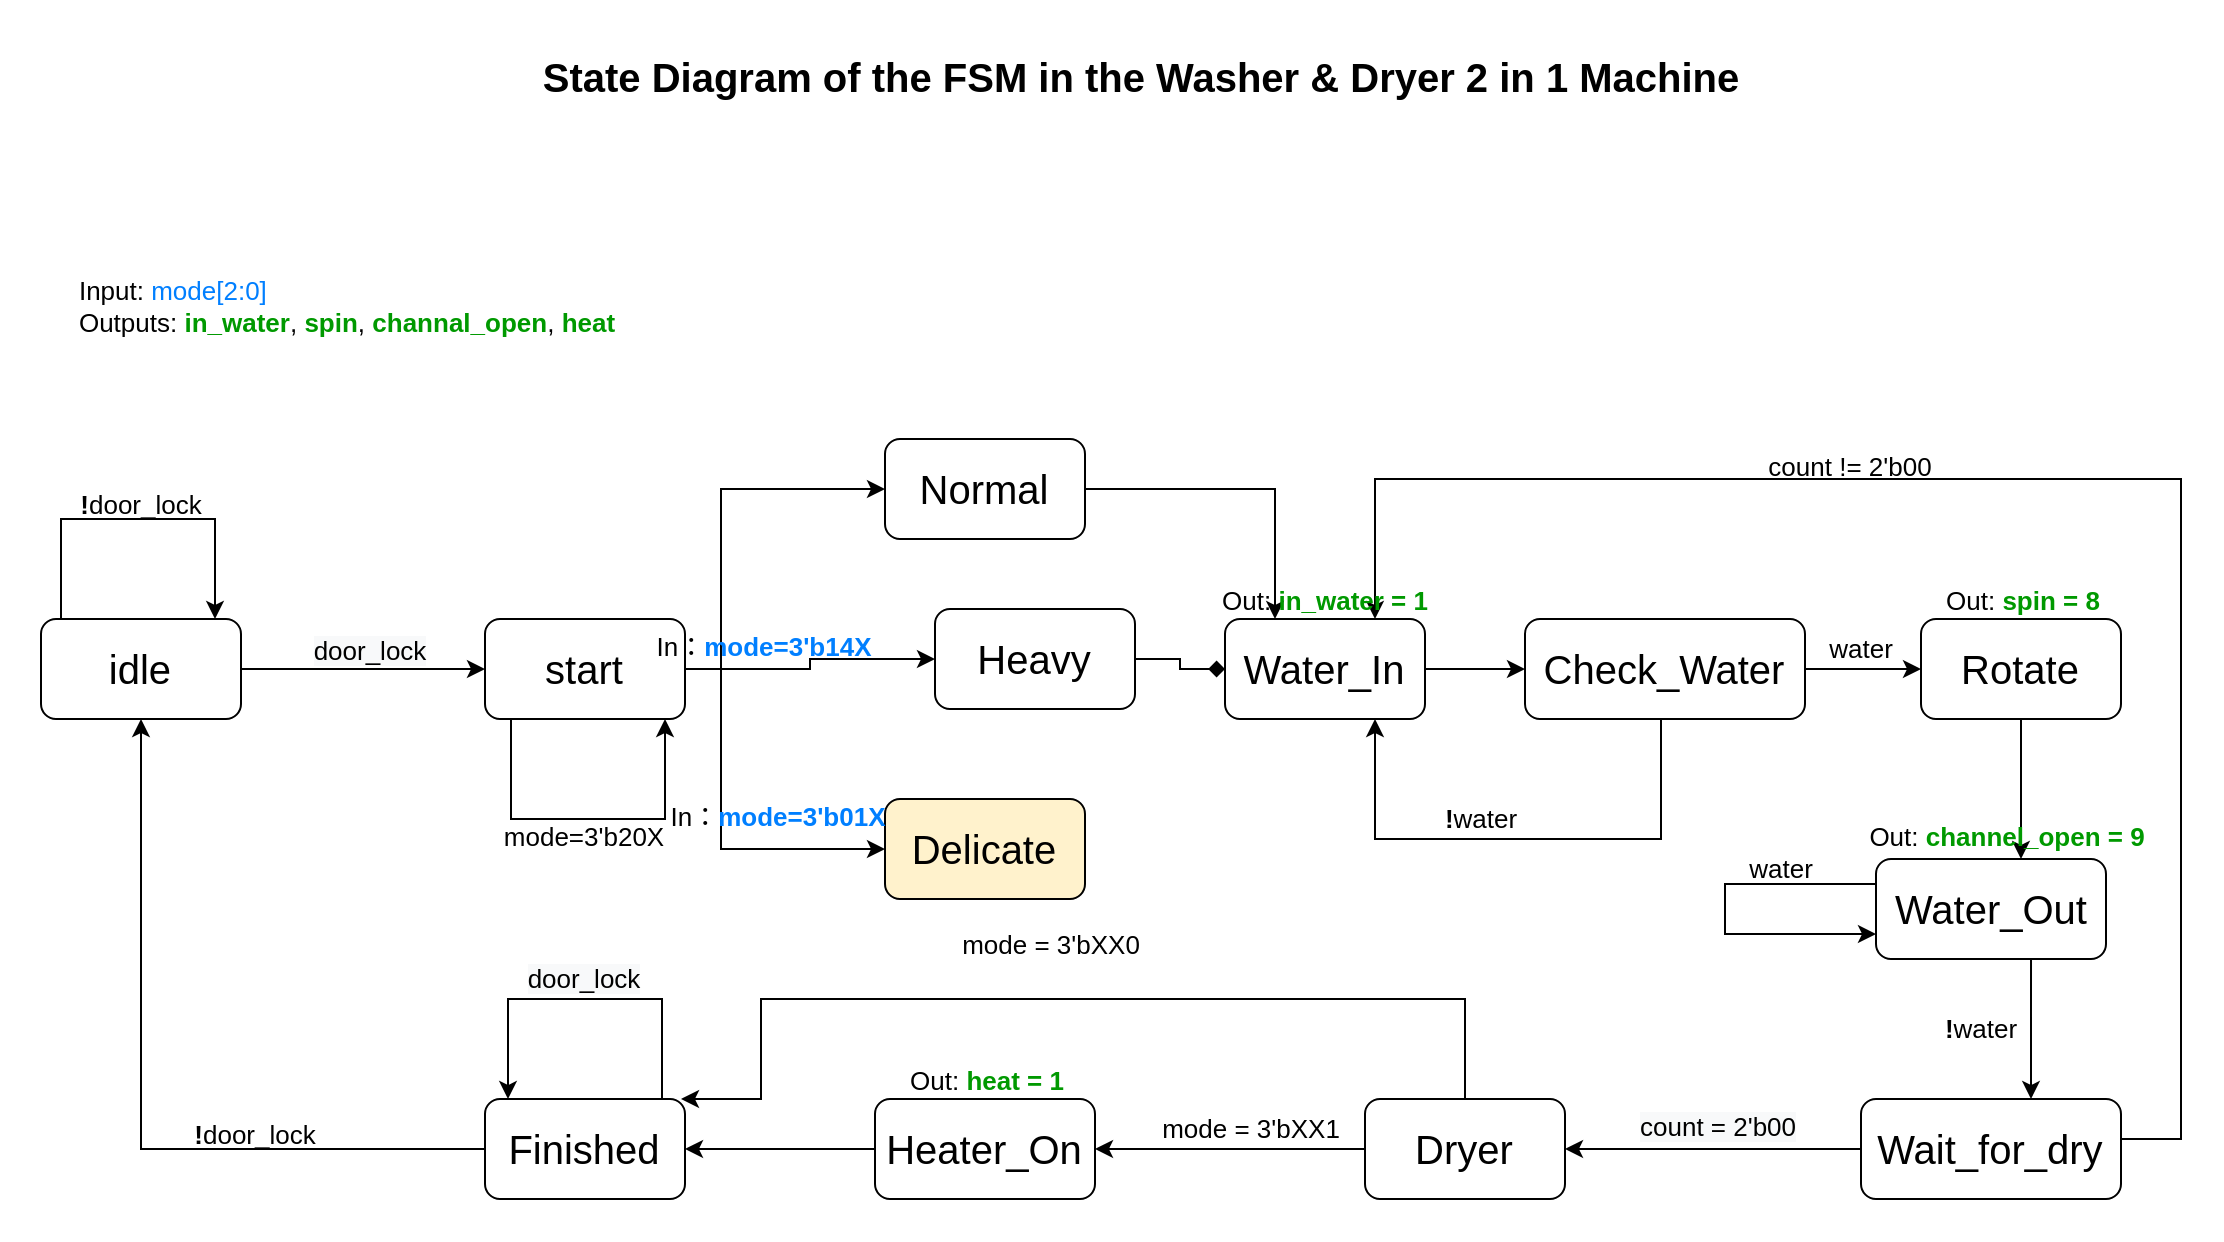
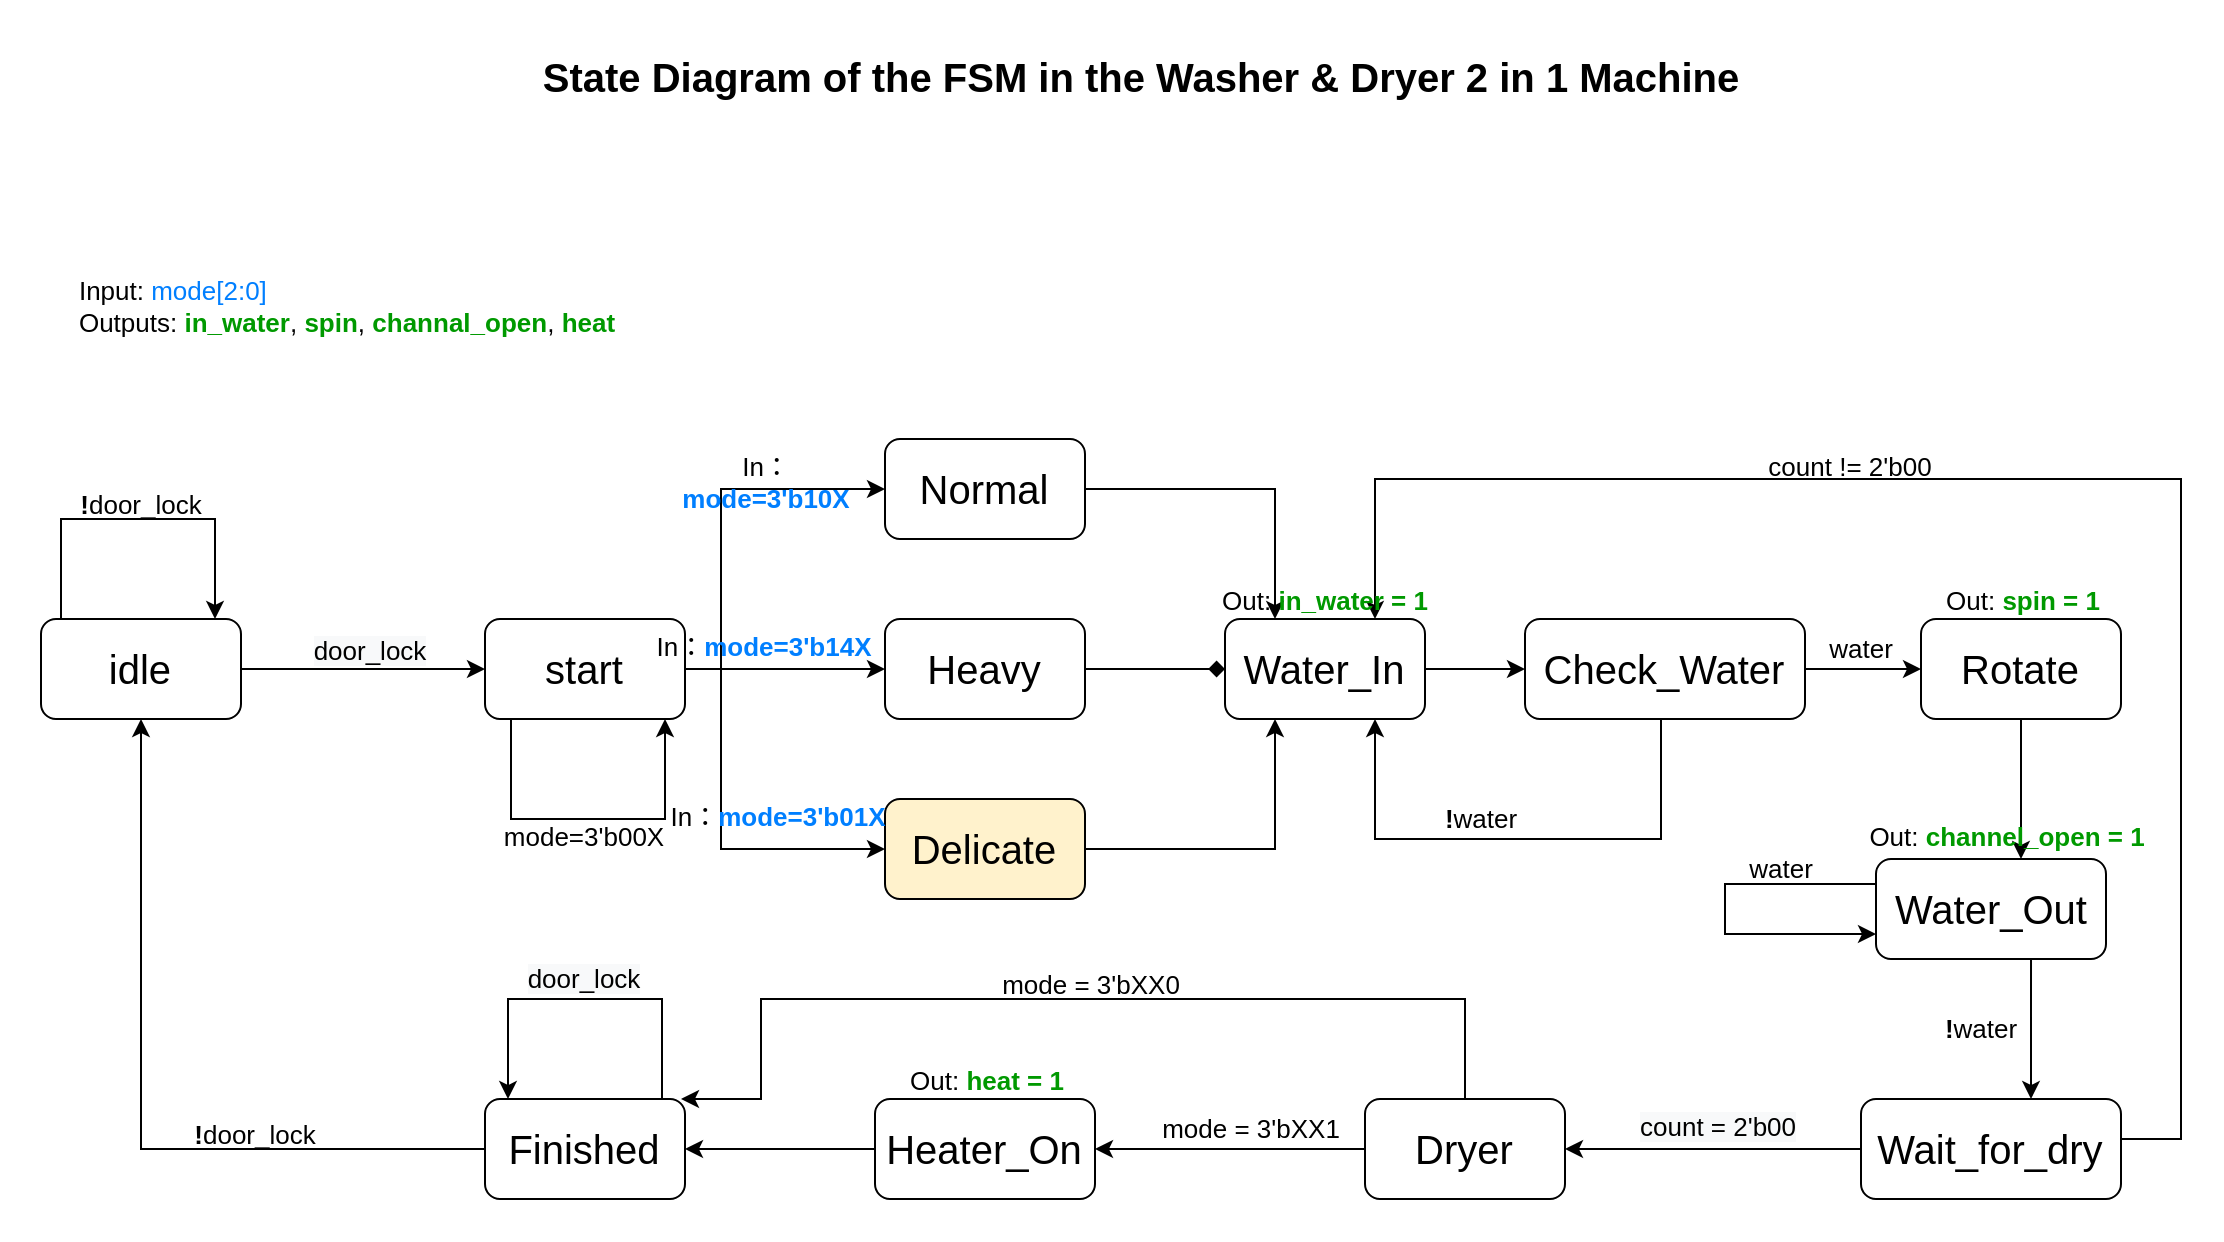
none -> (767, 479)
(2024, 601) -> (2024, 601)
(1035, 659) -> (985, 669)
(2008, 837) -> (2008, 837)
(585, 839) -> (585, 839)
none -> (1238, 849)
(1051, 945) -> (1091, 985)
